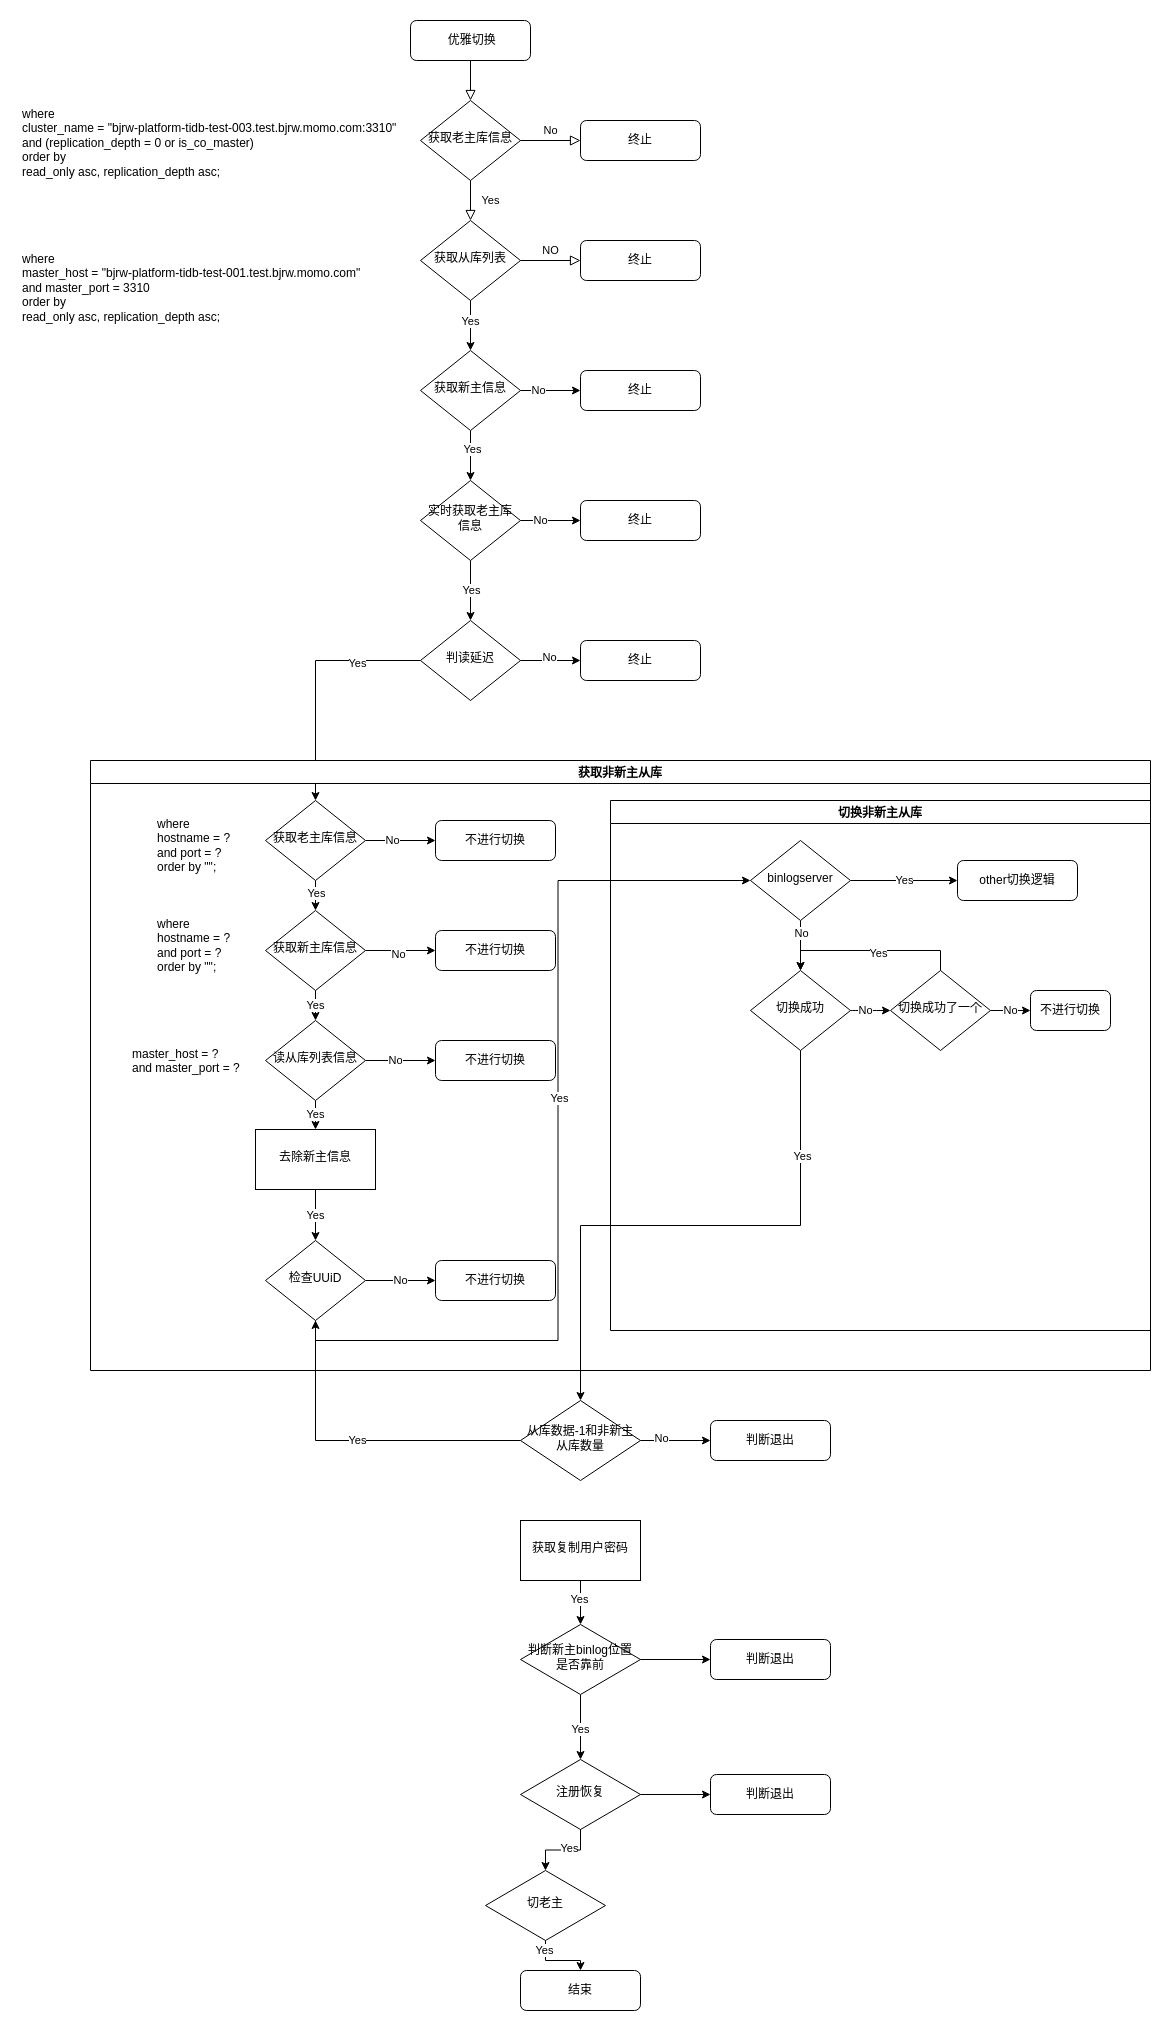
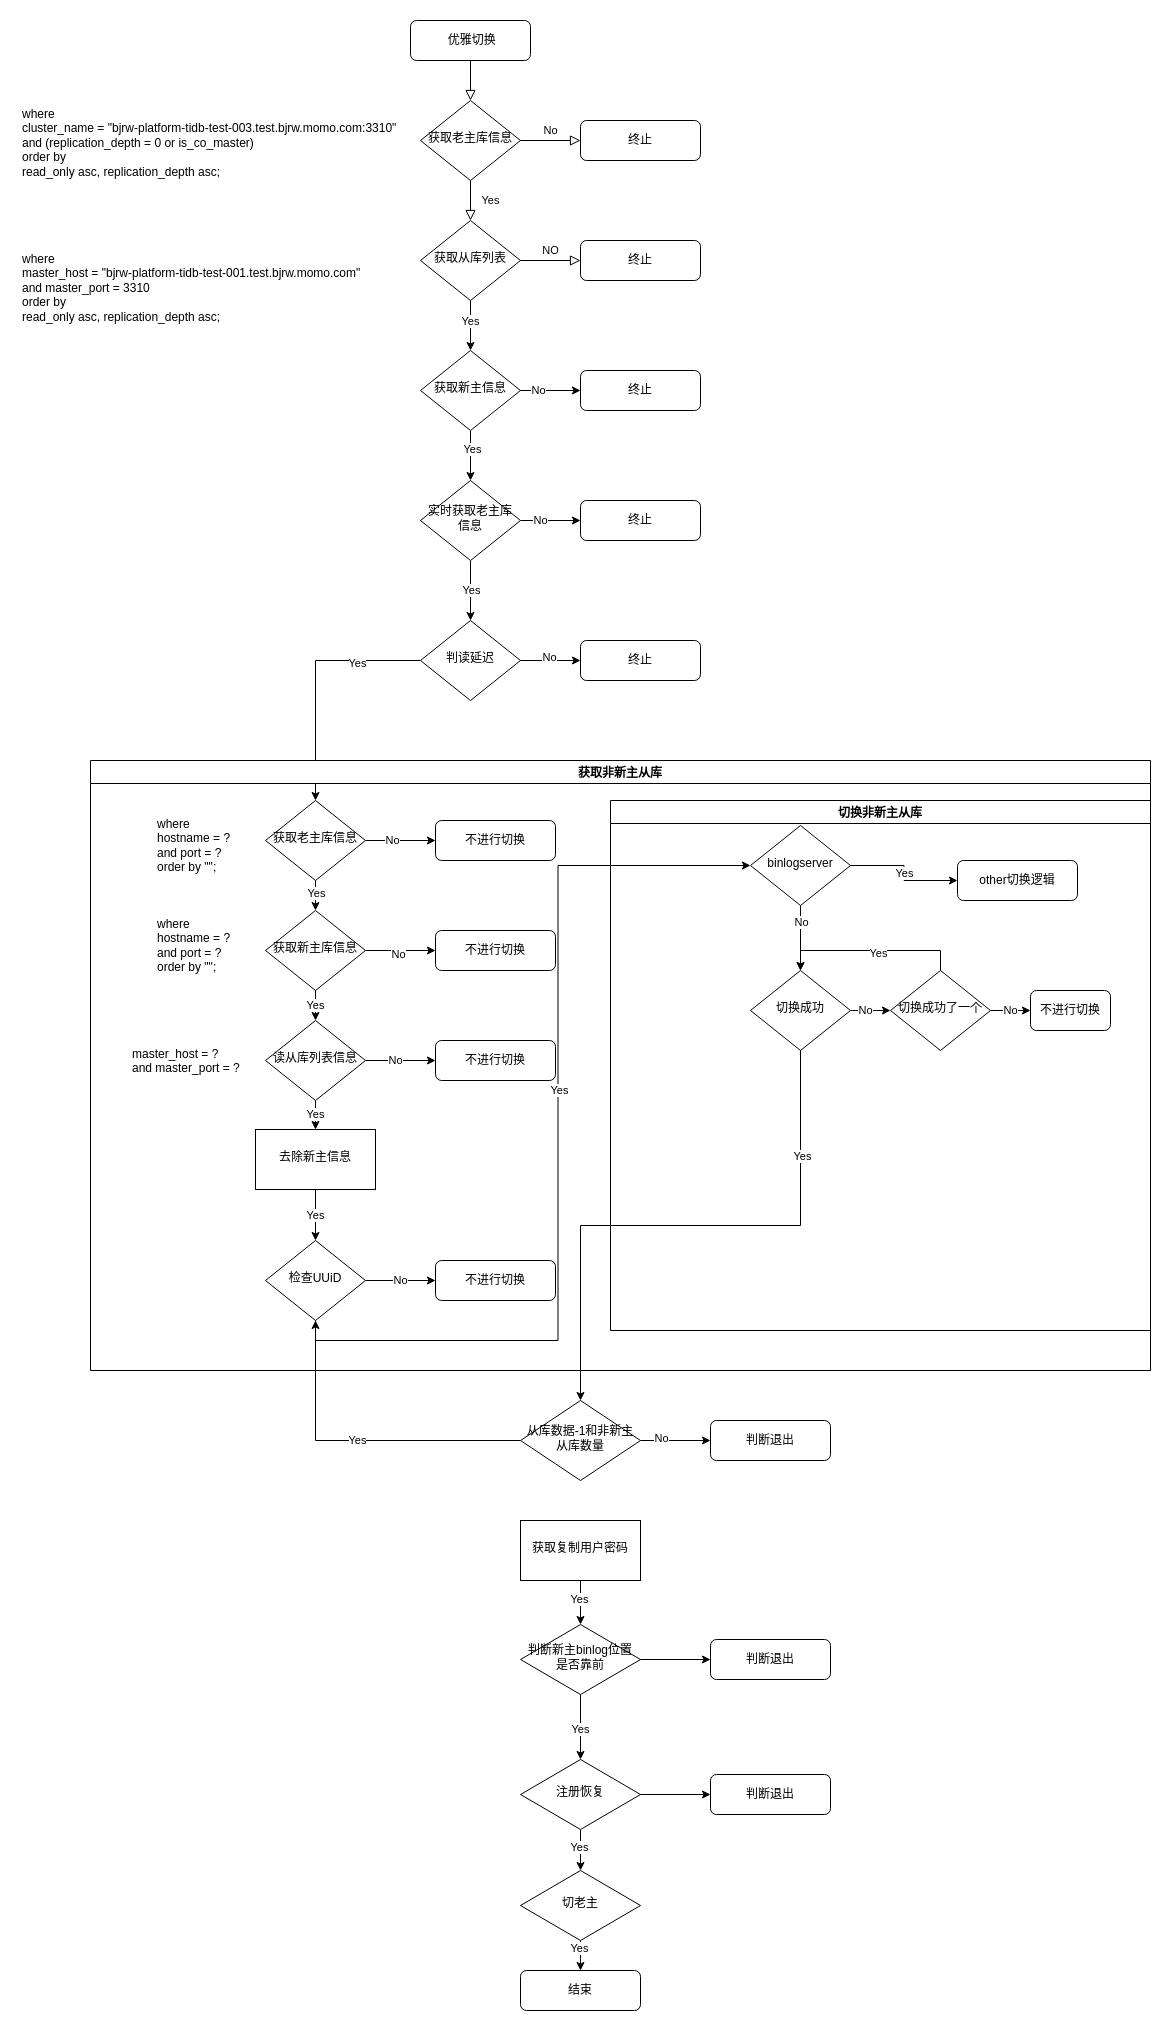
(801, 881) -> (801, 866)
(546, 1906) -> (581, 1906)
